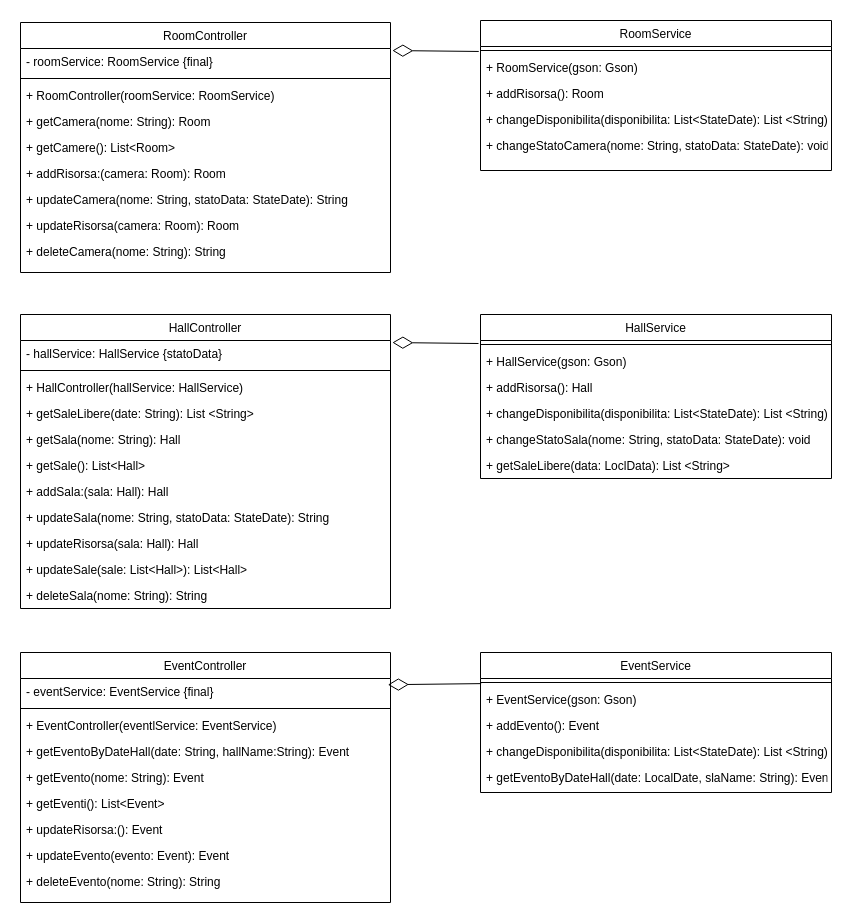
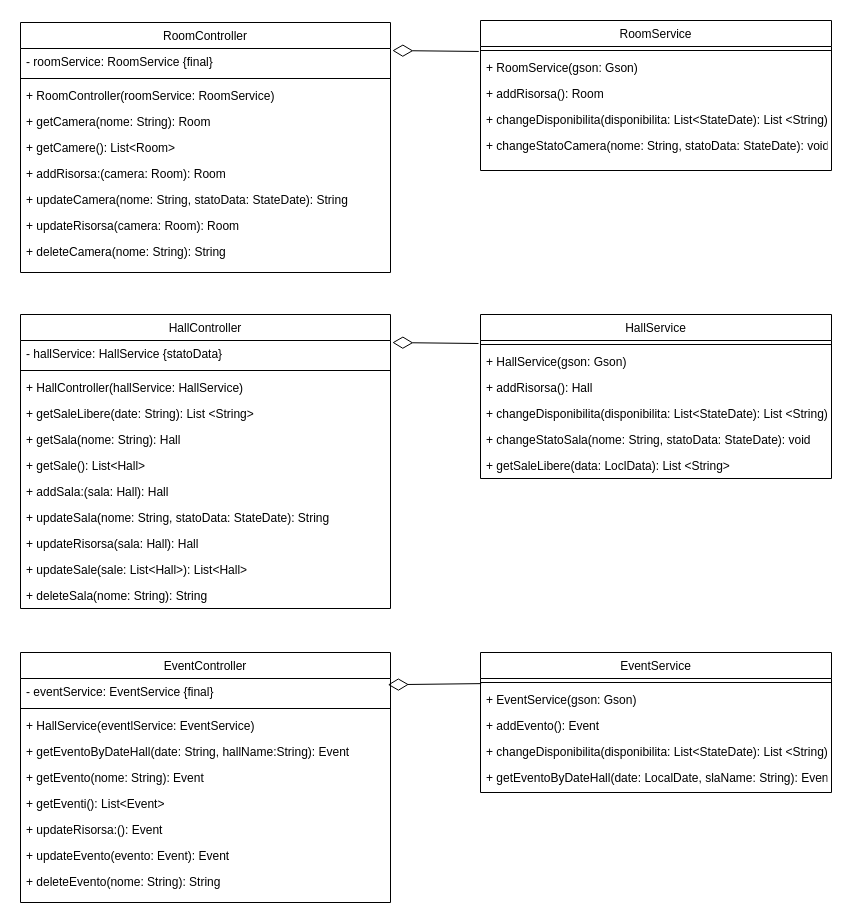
(168, 726) -> (153, 726)
